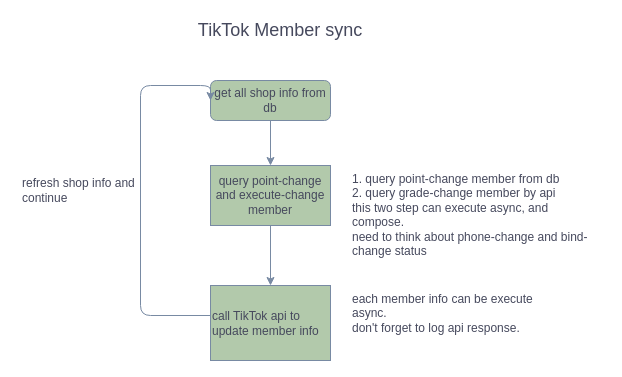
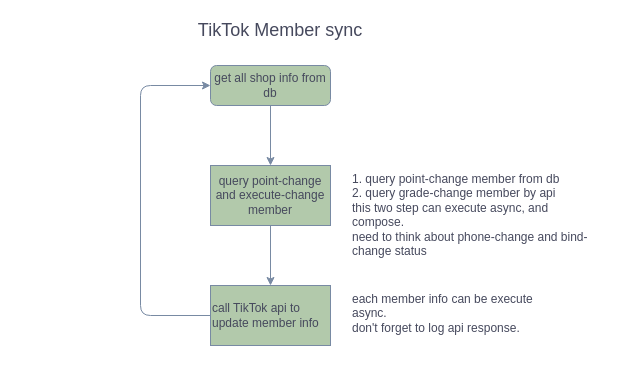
(271, 101) -> (271, 86)
(81, 191) -> none
(271, 323) -> (271, 316)
